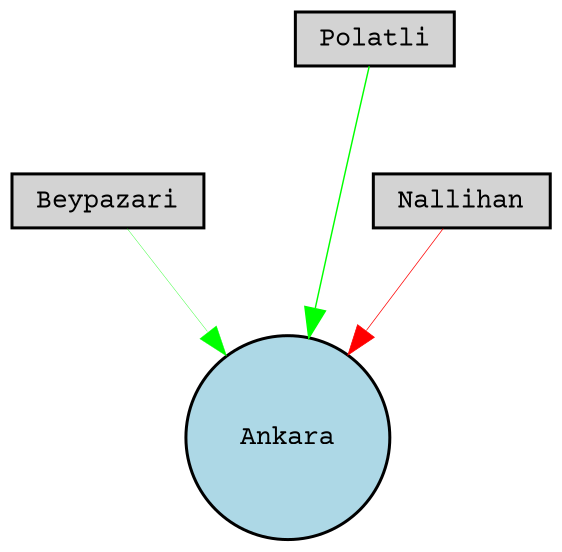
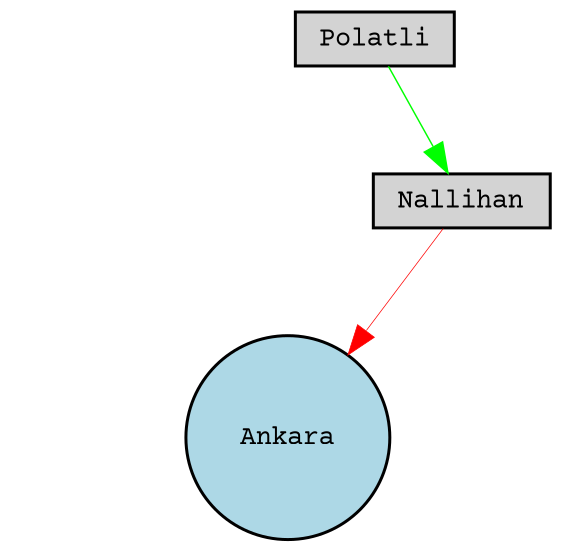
(342, 187) -> (411, 106)
(108, 201) -> none
